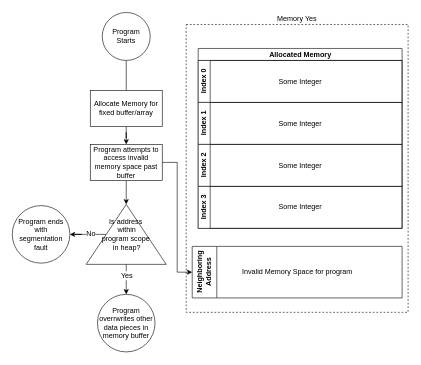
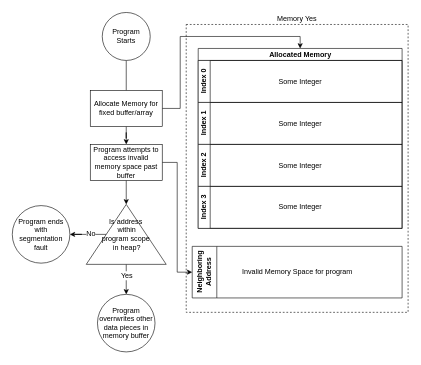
none -> (243, 36)
